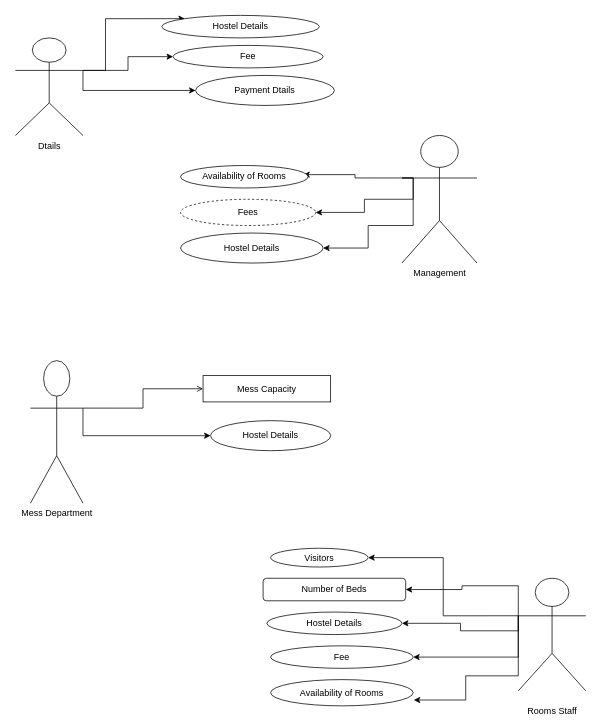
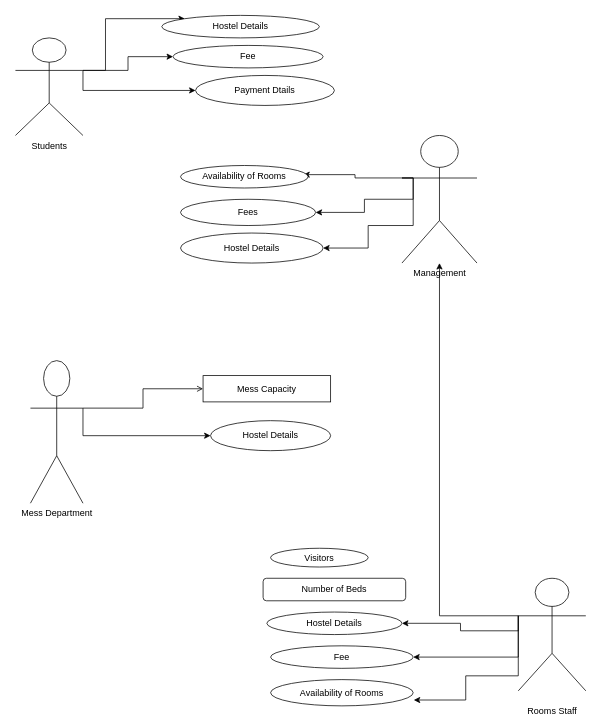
(50, 146) -> (50, 146)
(248, 212) -> (248, 212)
(438, 557) -> (439, 445)
(477, 585) -> none
